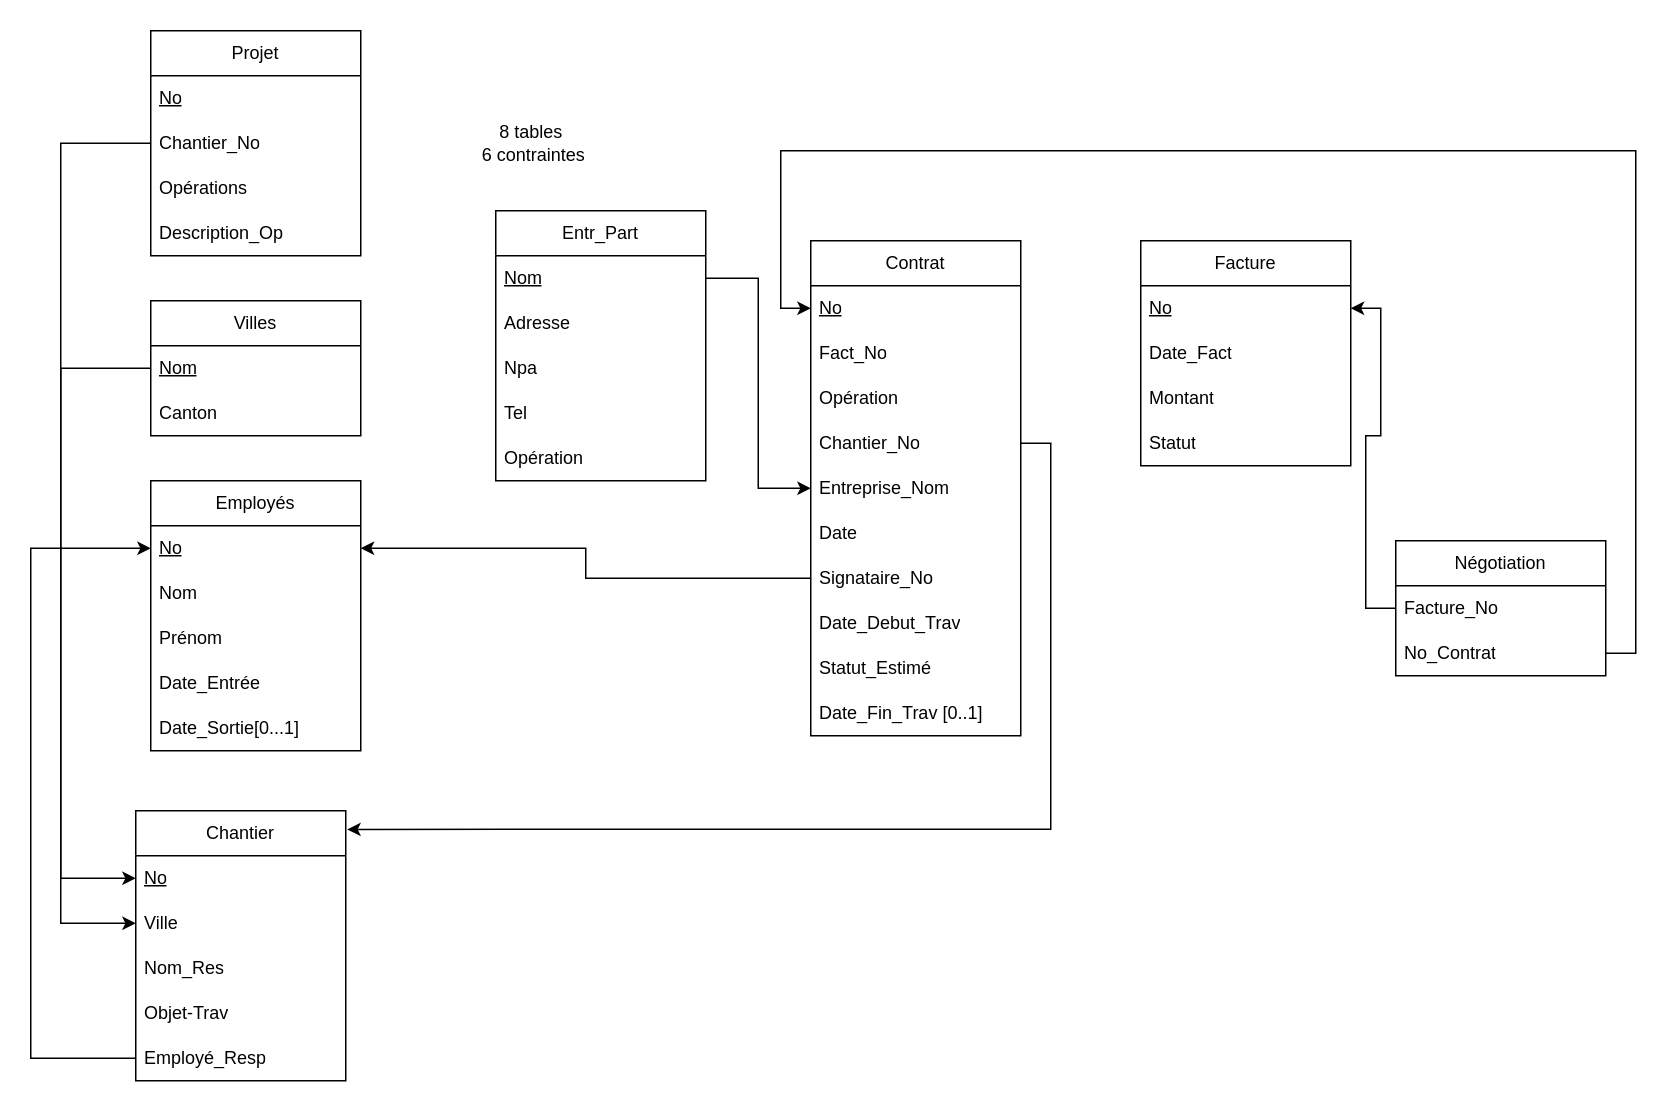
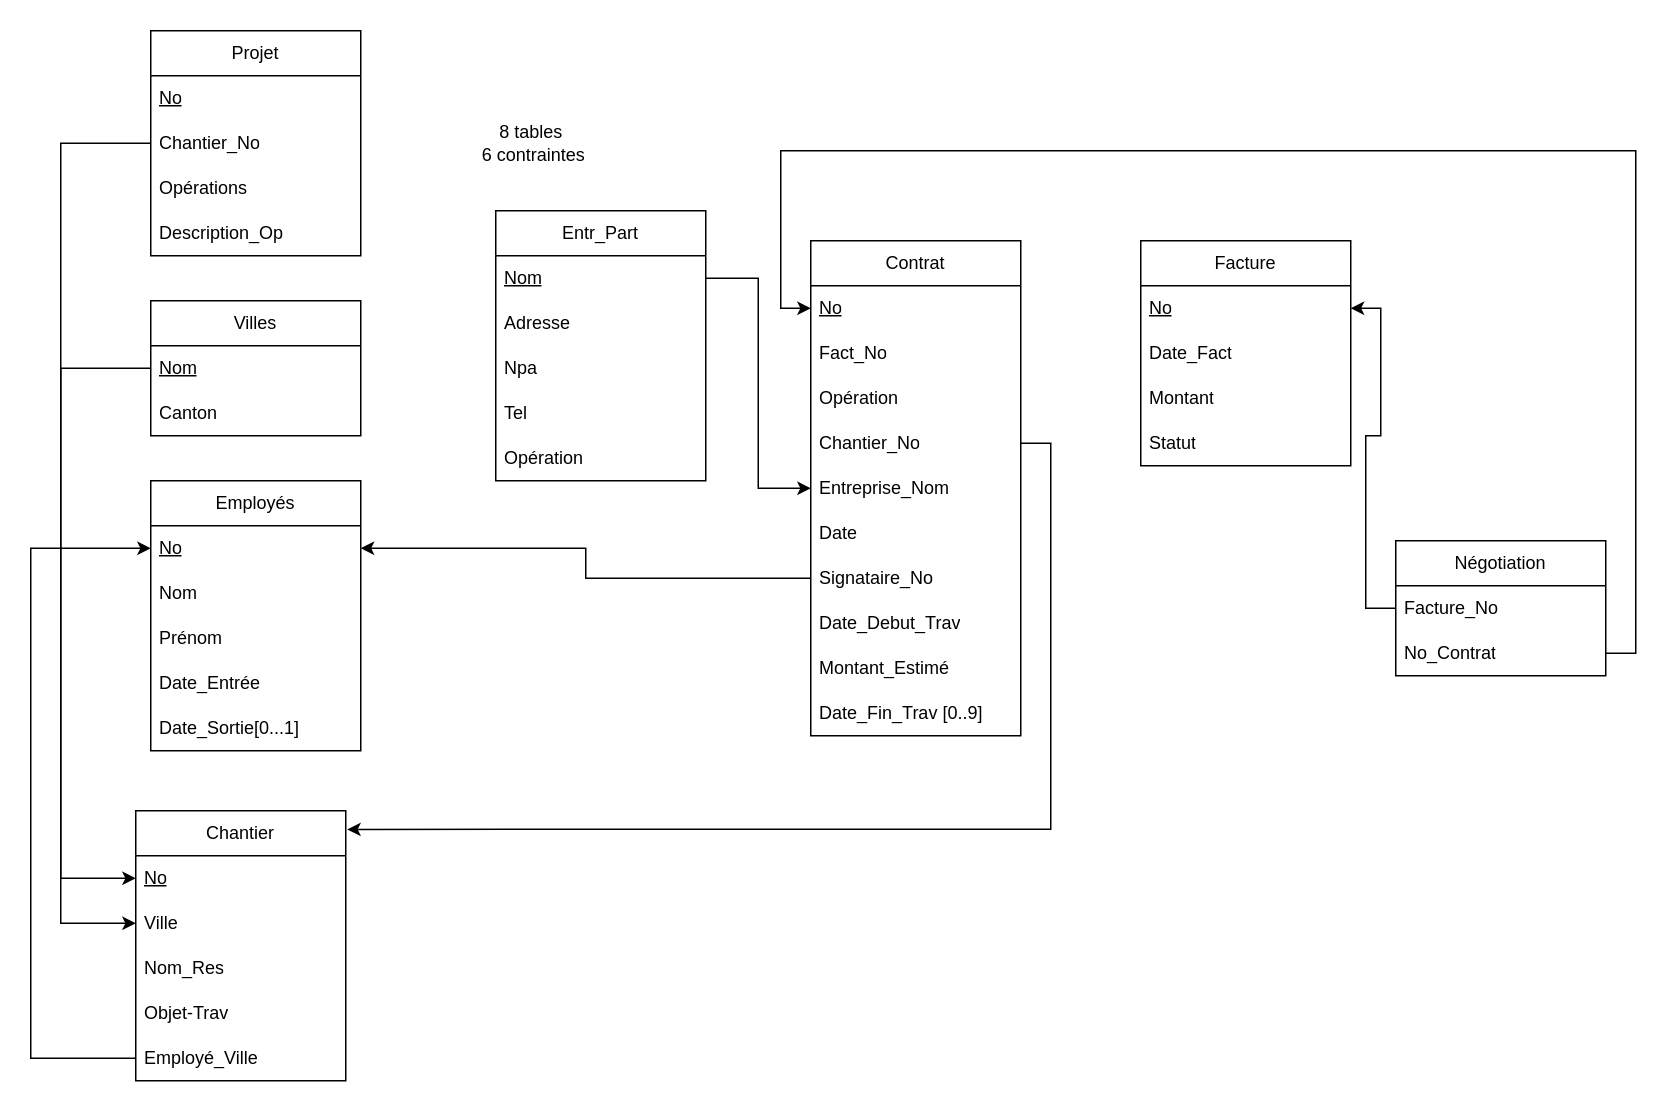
(883, 668) -> (888, 668)
(911, 713) -> (911, 713)
(203, 1058) -> (201, 1058)
